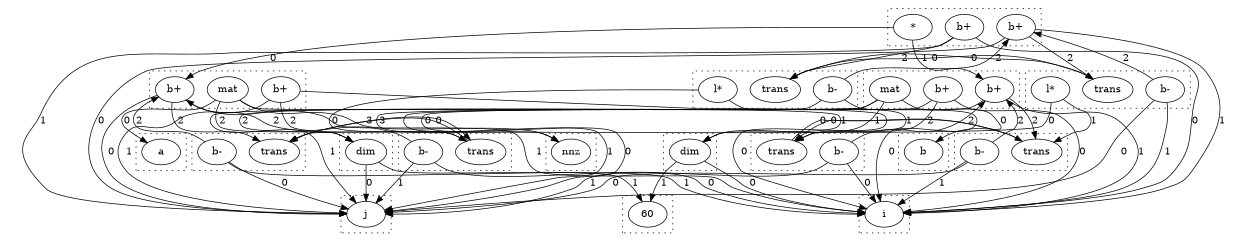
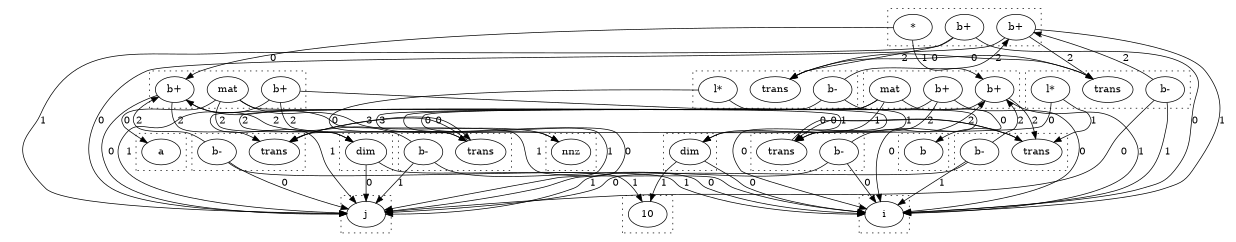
(648, 214) -> (648, 214)
